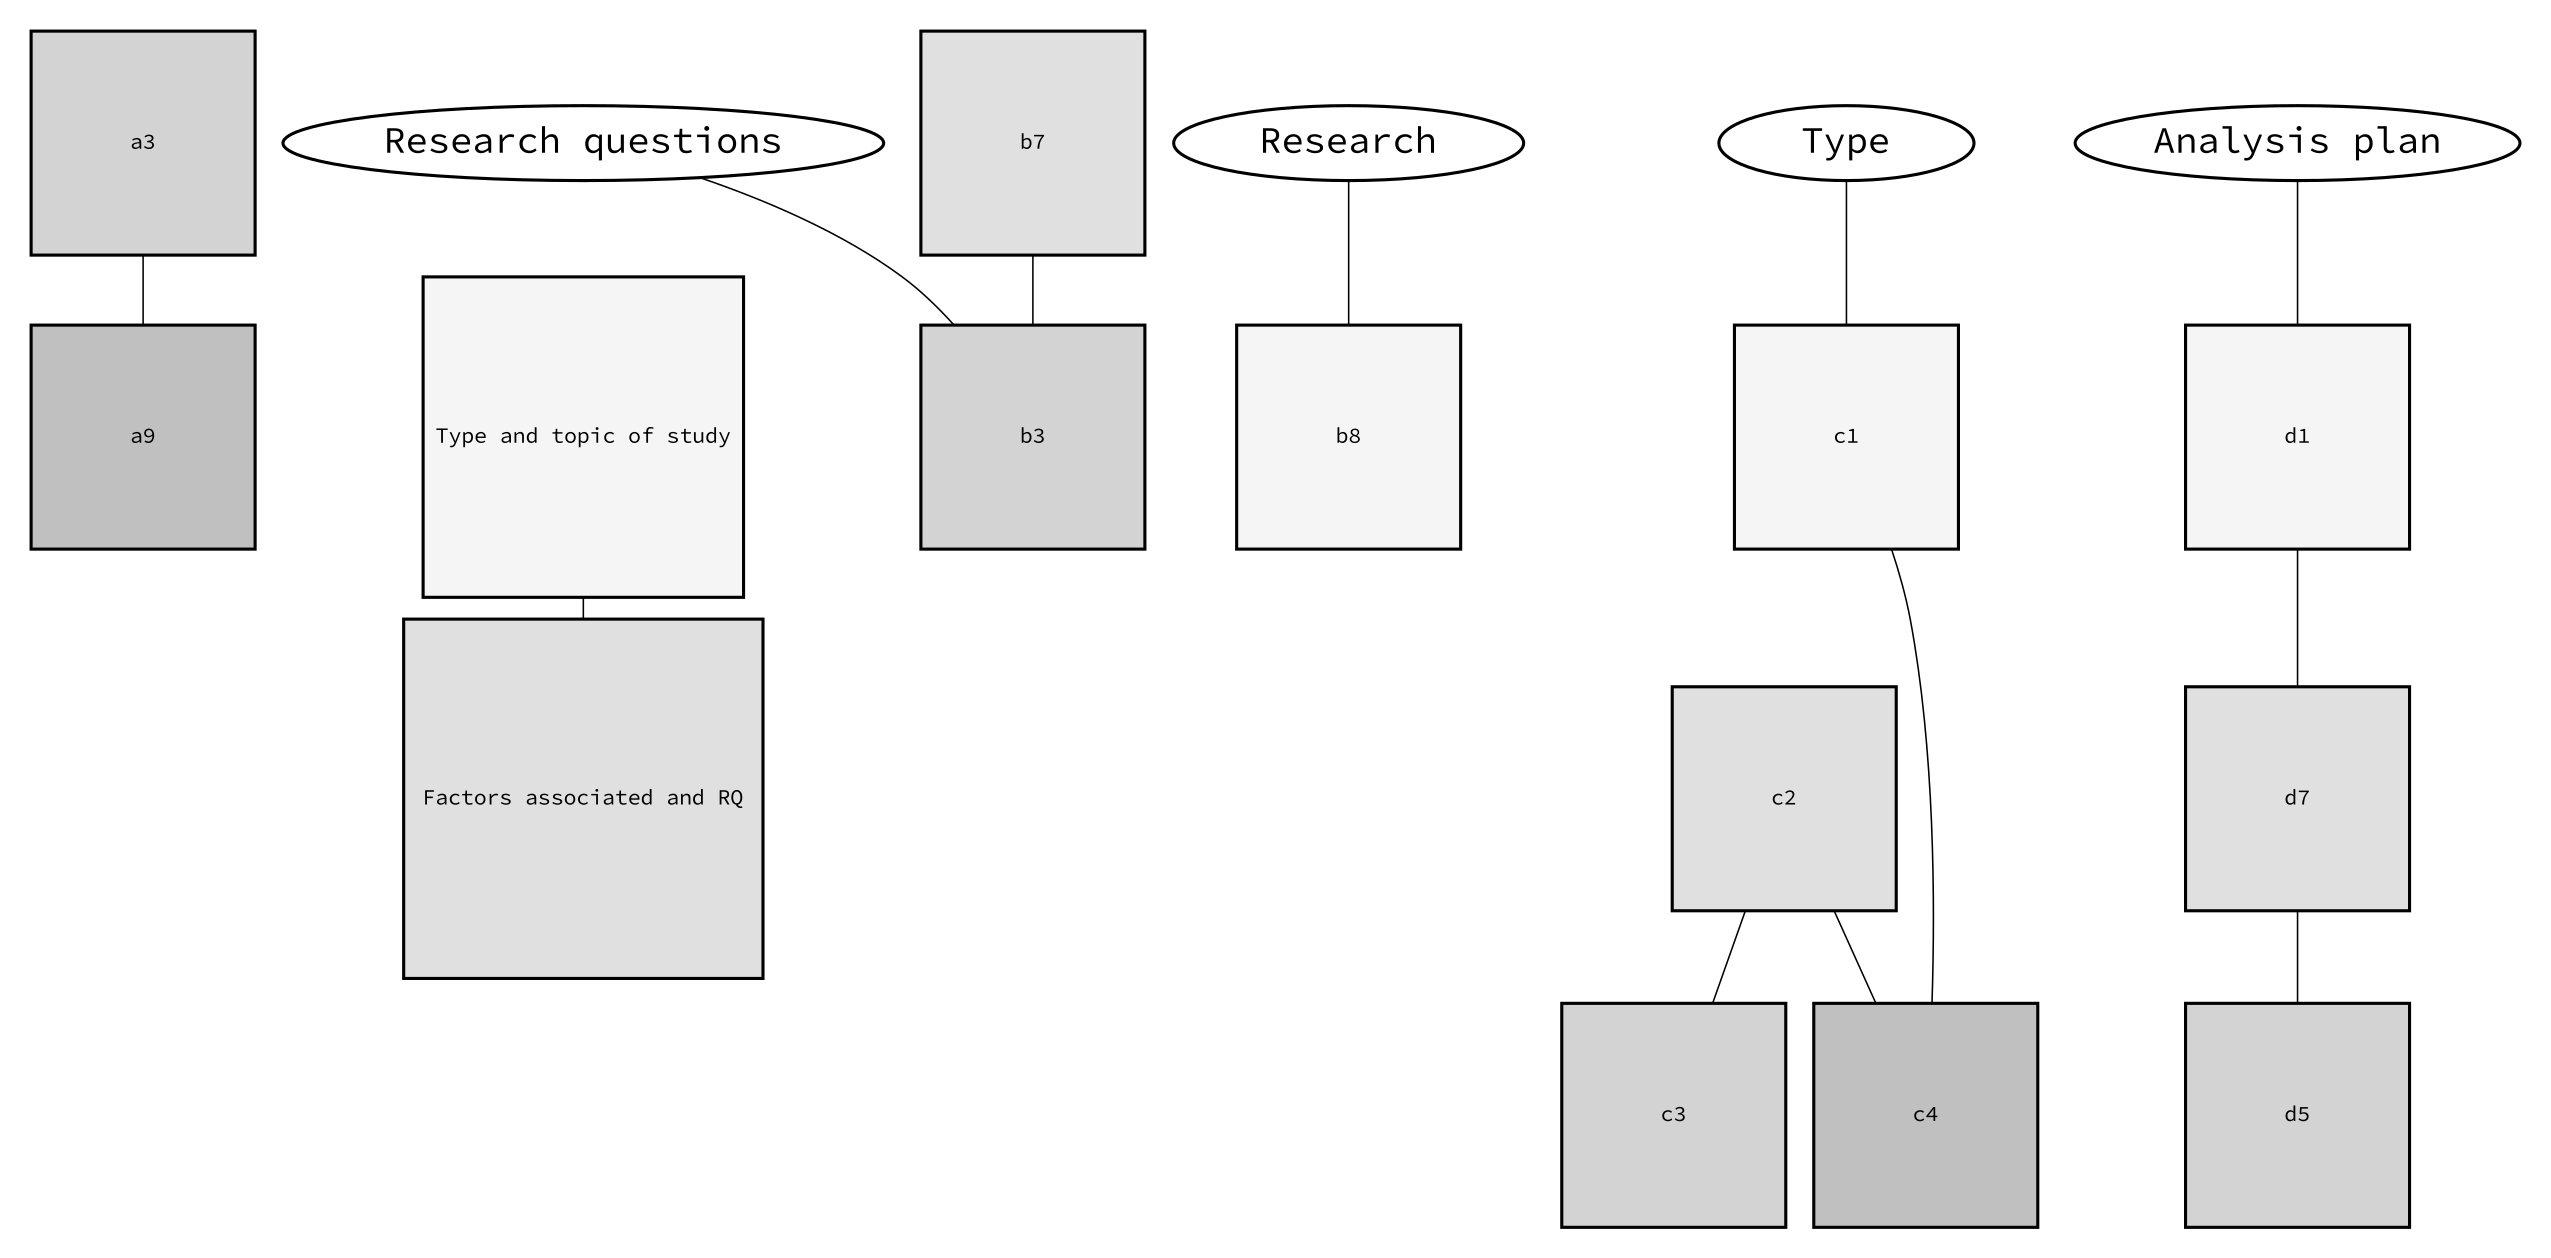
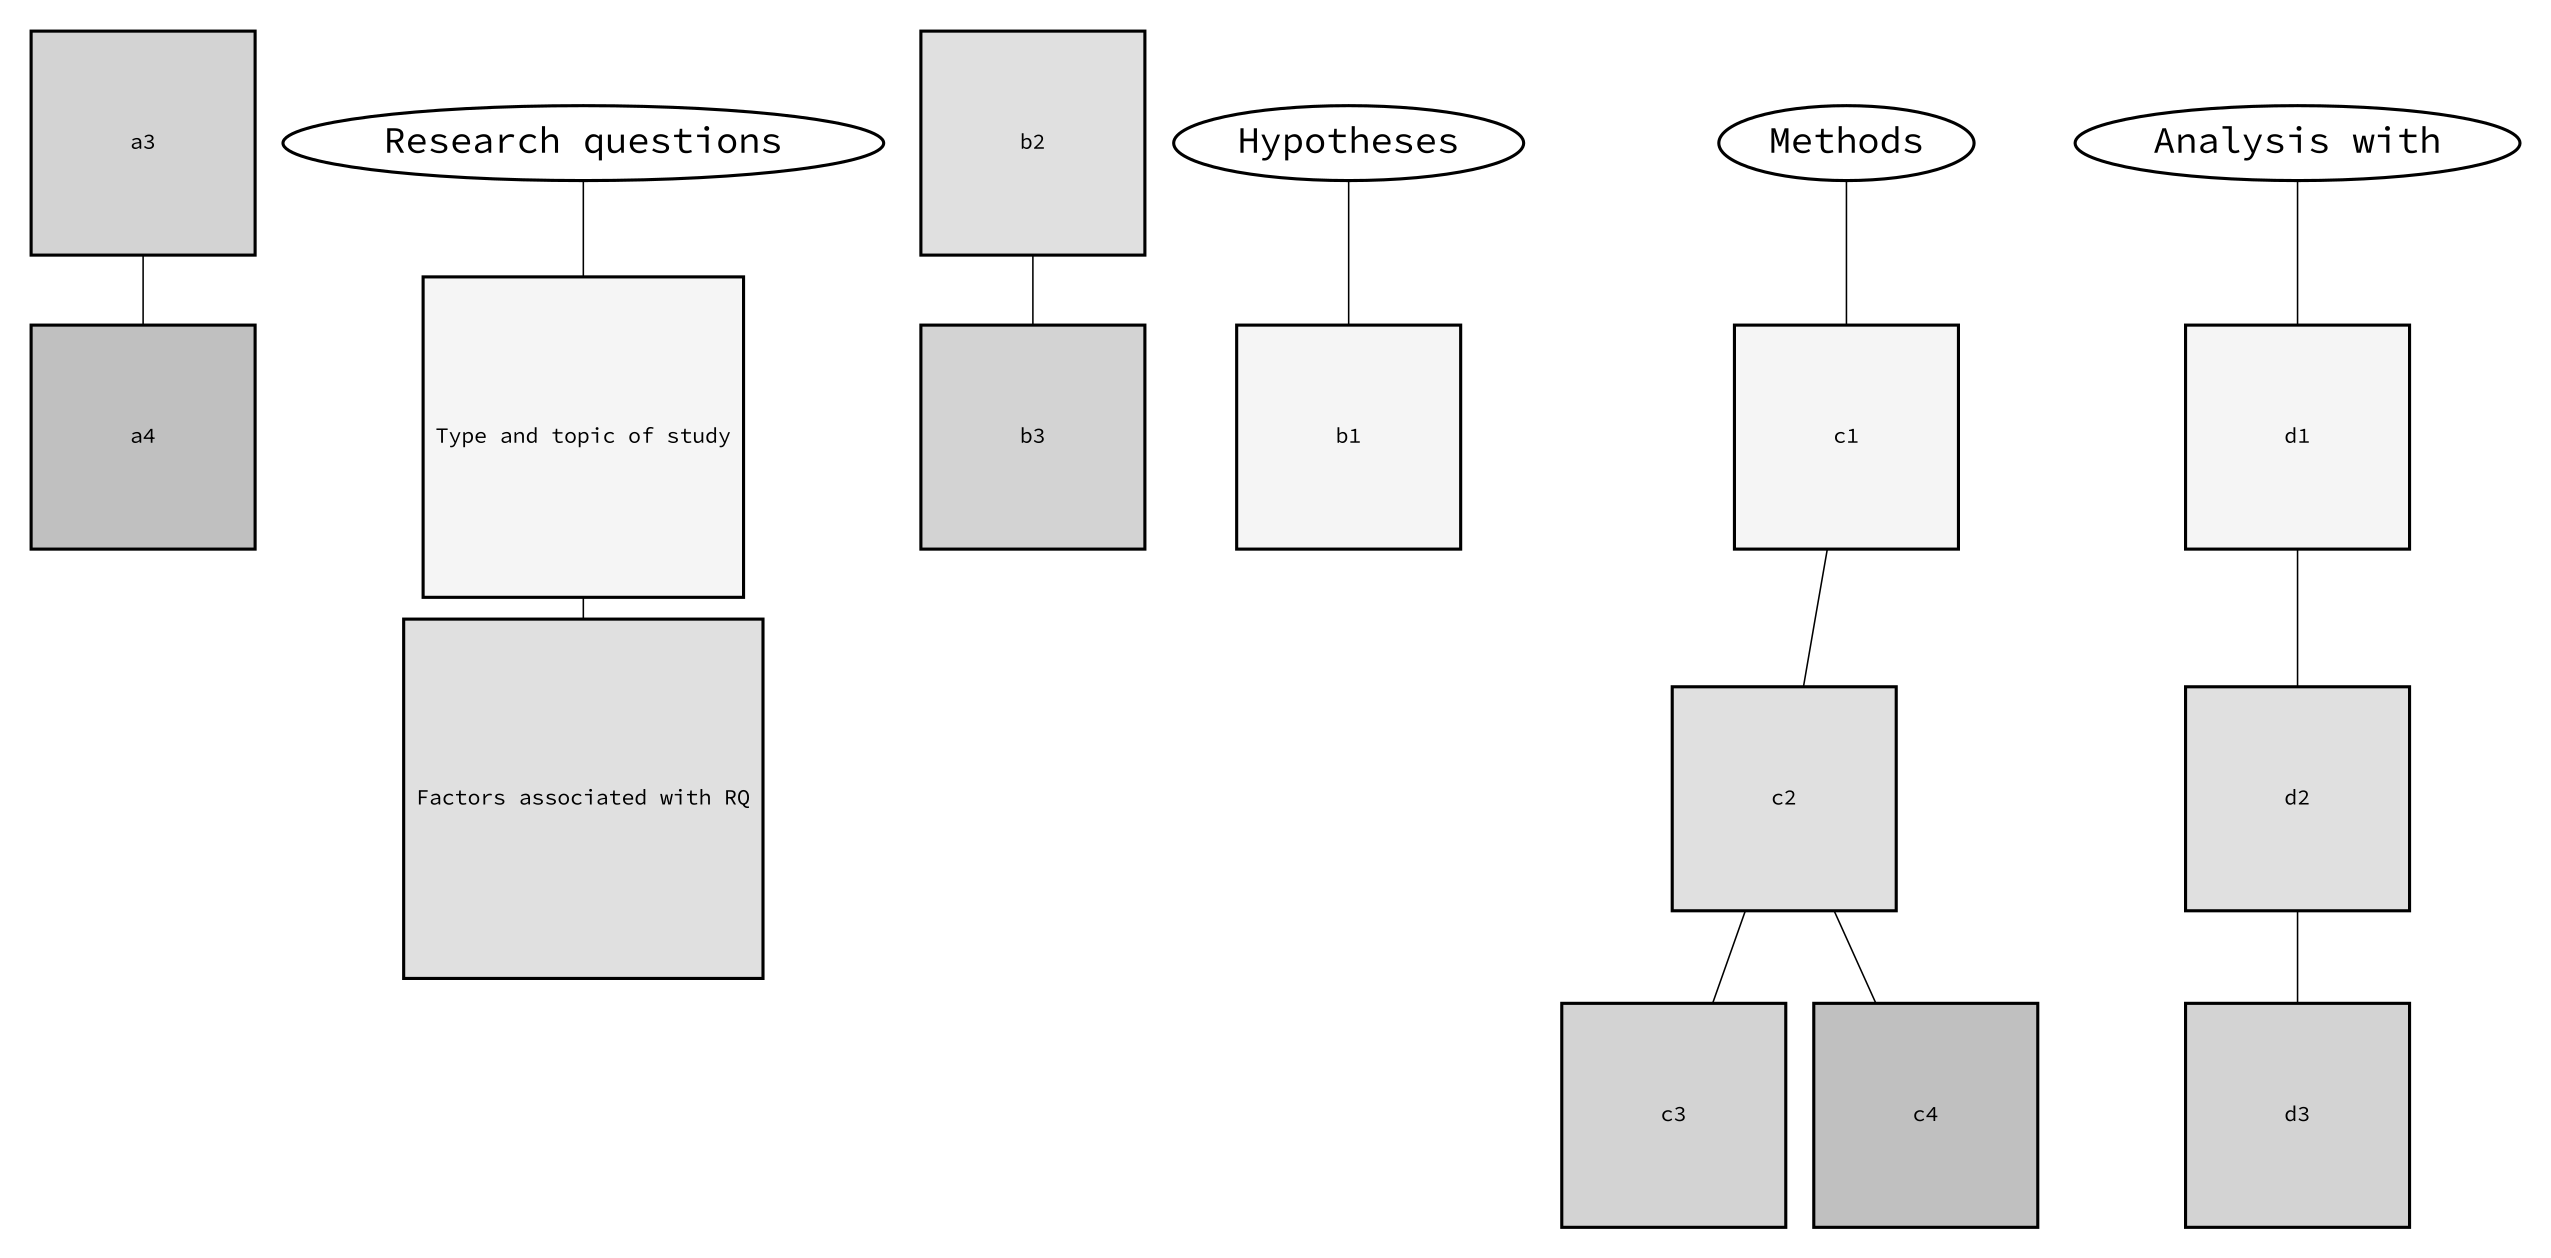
(1033, 143) -> (1033, 143)
(1349, 143) -> (1349, 143)
(1846, 143) -> (1846, 143)
(2298, 143) -> (2298, 143)
(837, 236) -> (583, 229)
(143, 437) -> (143, 437)
(1349, 437) -> (1349, 437)
(1929, 774) -> (1815, 618)
(583, 799) -> (583, 799)
(2298, 799) -> (2298, 799)
(2298, 1115) -> (2298, 1115)
